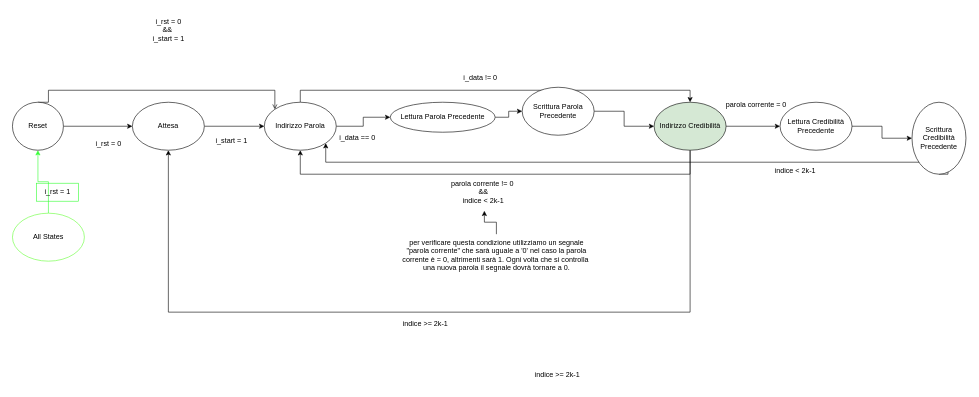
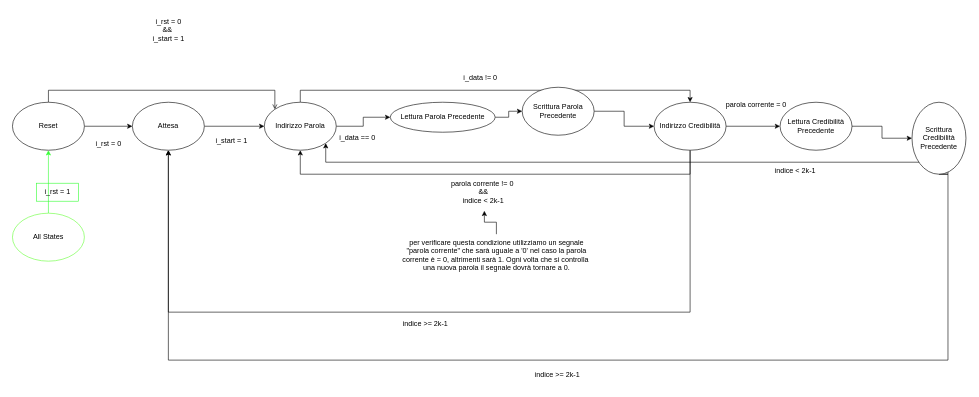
(38, 126) -> (48, 126)
(690, 126) -> (690, 126)
none -> (627, 360)
